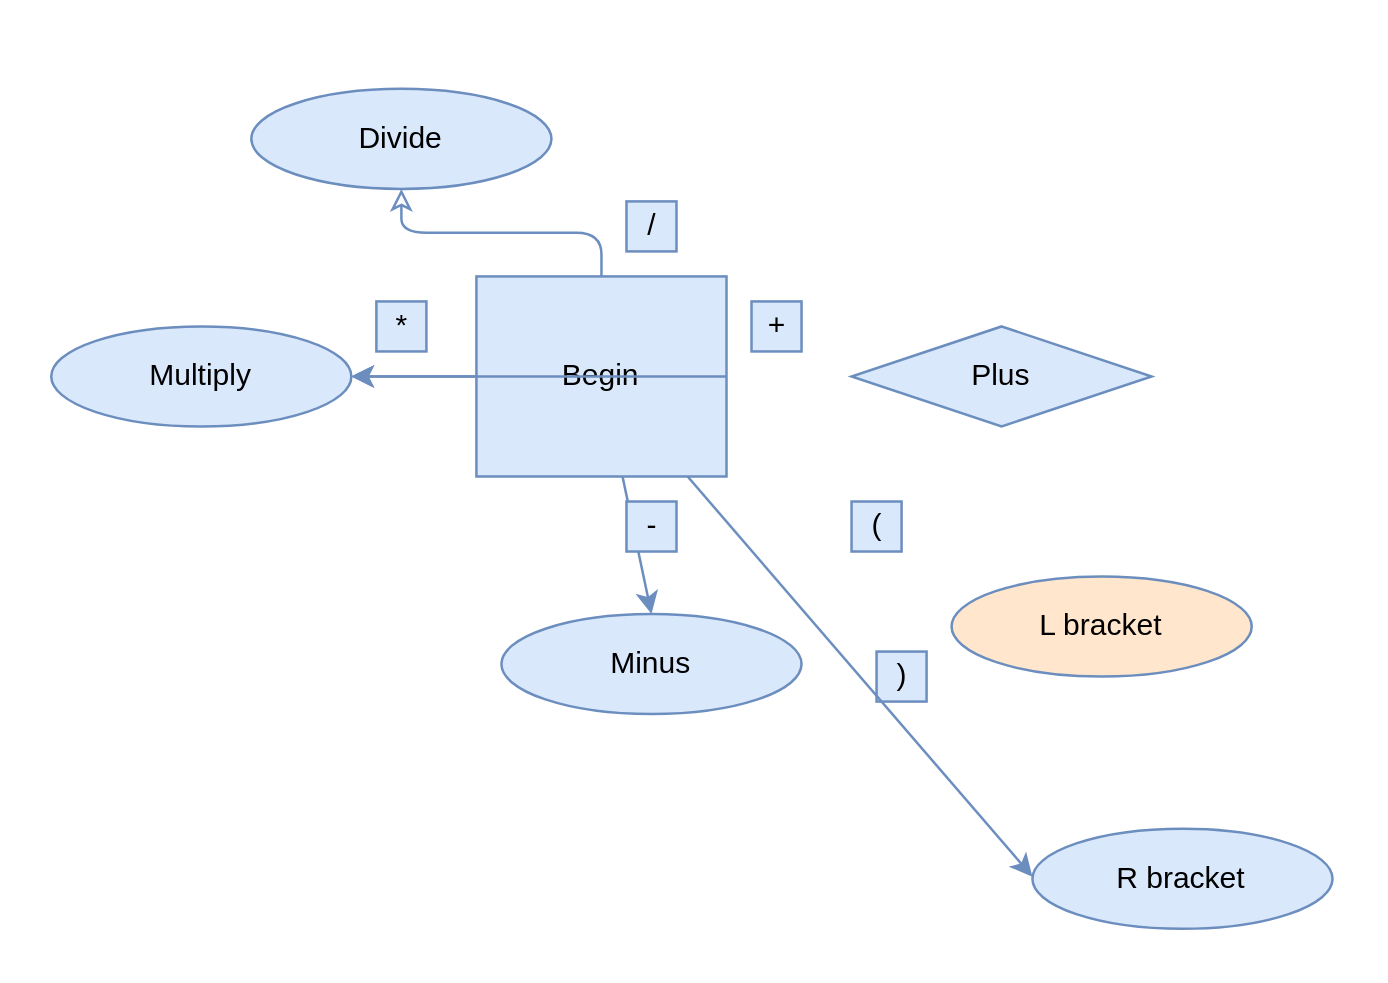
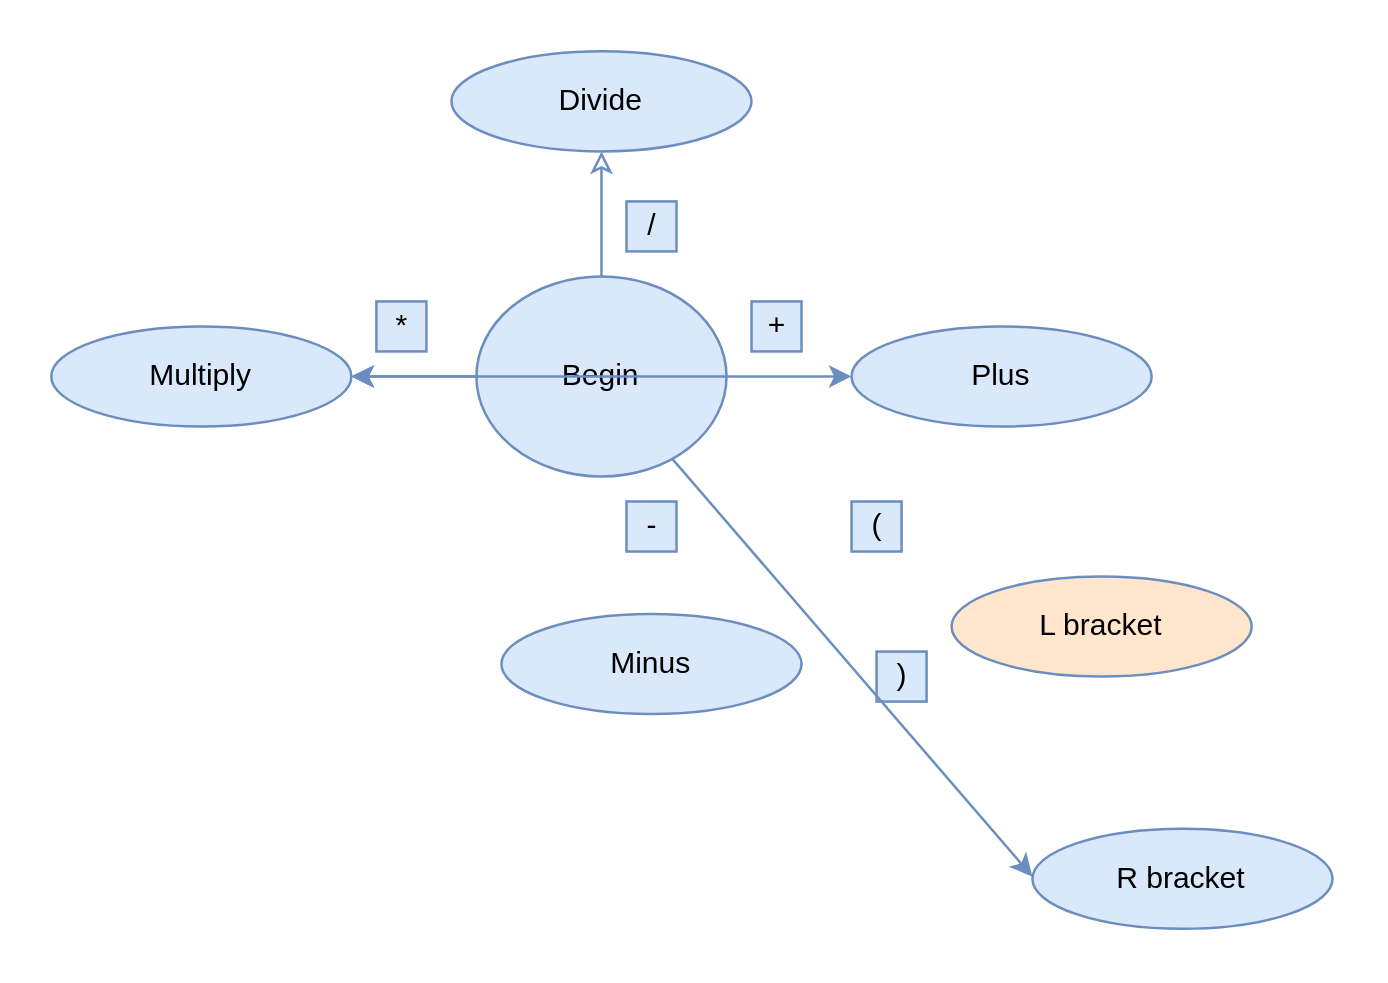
(401, 139) -> (601, 101)
(601, 376) -> (601, 376)
(1001, 376) -> (1001, 376)
(643, 575) -> (781, 376)
